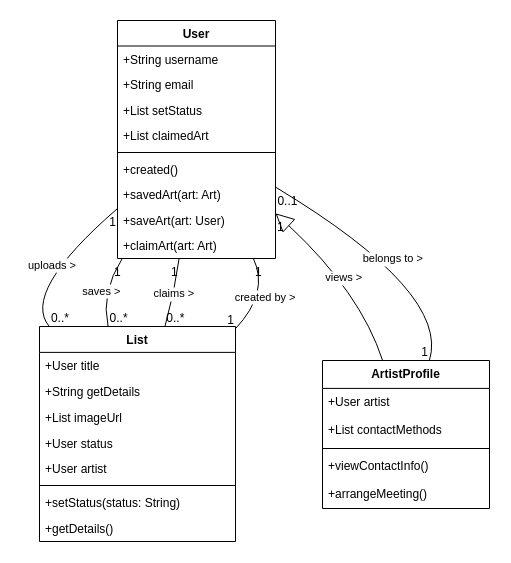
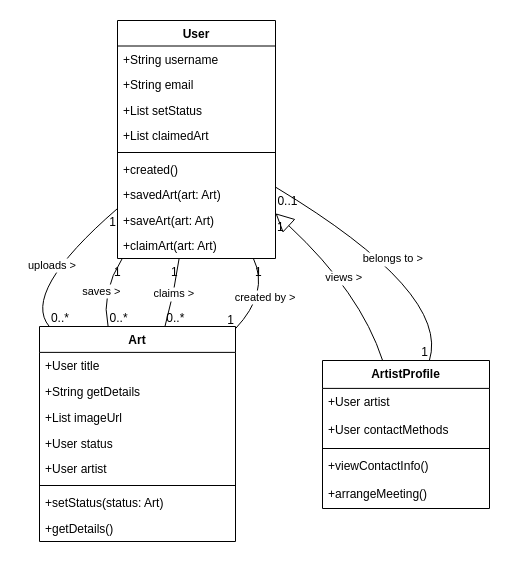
(184, 221) -> (180, 221)
(137, 340) -> (137, 340)
(392, 430) -> (394, 430)
(128, 503) -> (119, 503)
